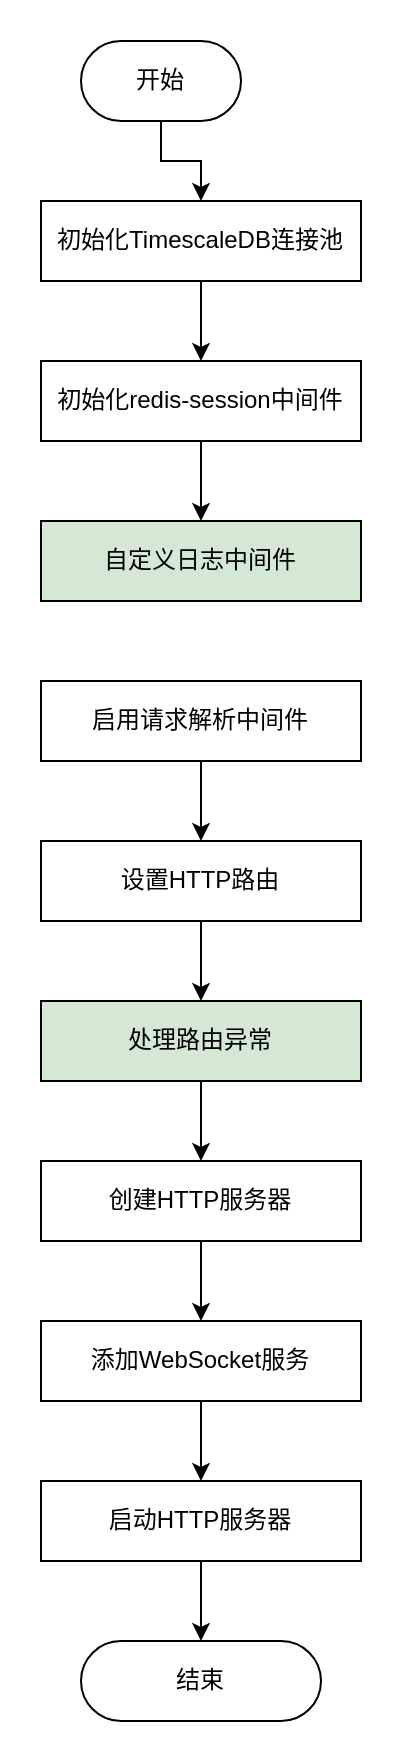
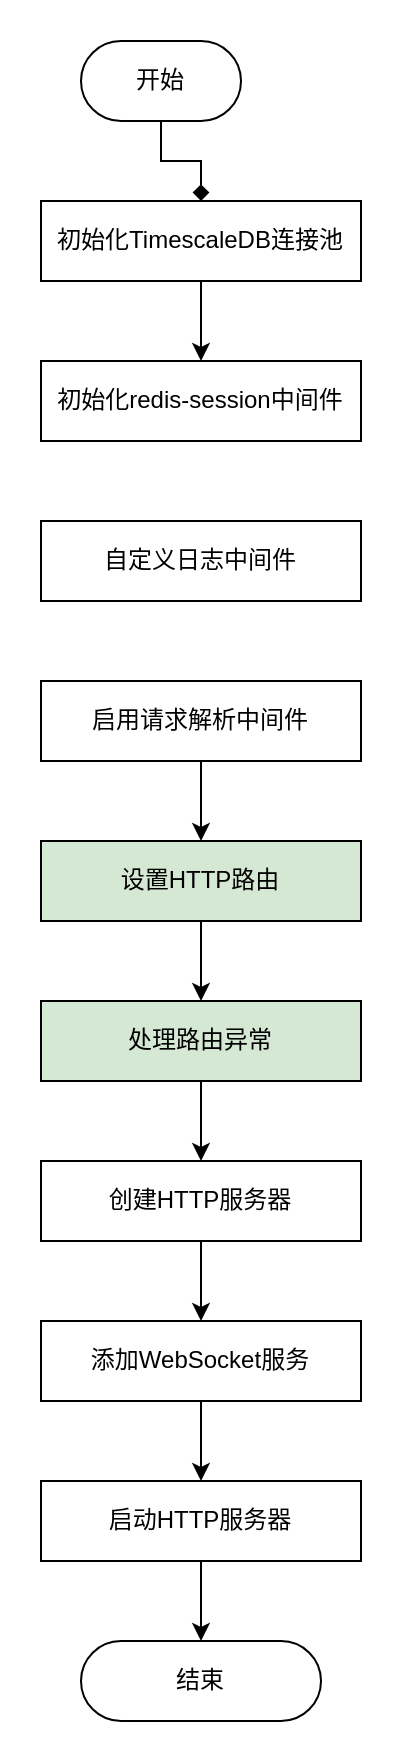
(201, 186) -> (201, 185)
(201, 474) -> none
(201, 561) -> (201, 561)
(201, 881) -> (201, 881)
